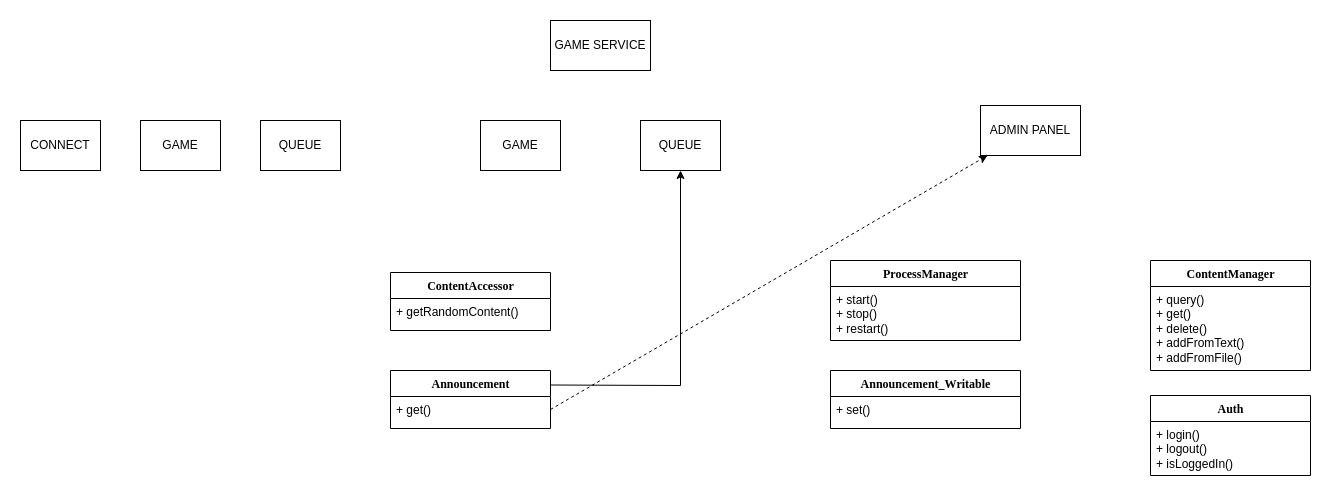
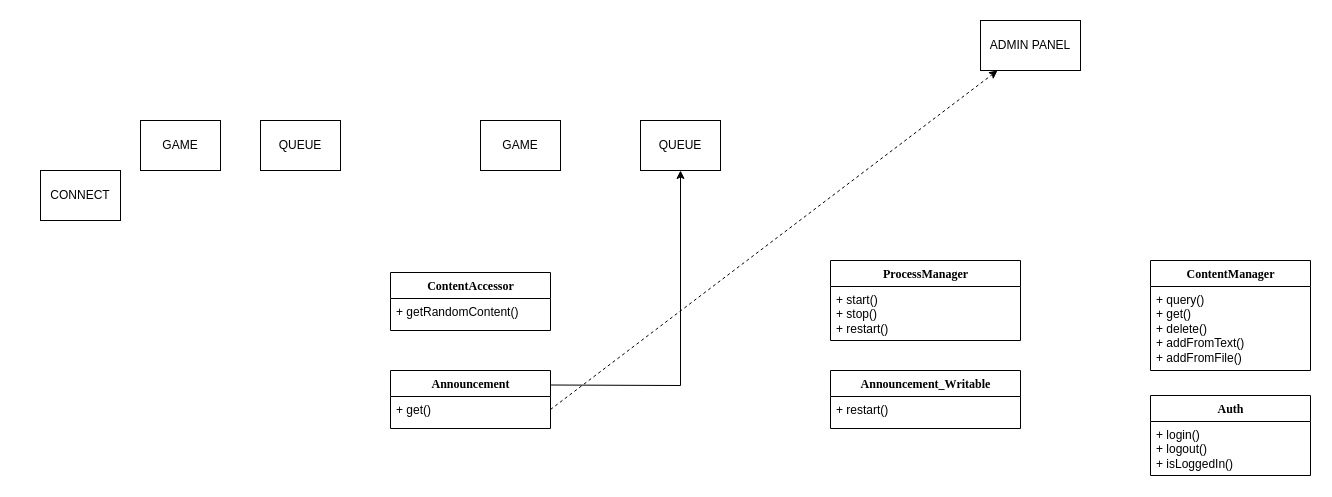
(601, 46) -> none
(1031, 131) -> (1031, 46)
(61, 146) -> (81, 196)
(858, 411) -> (872, 411)
